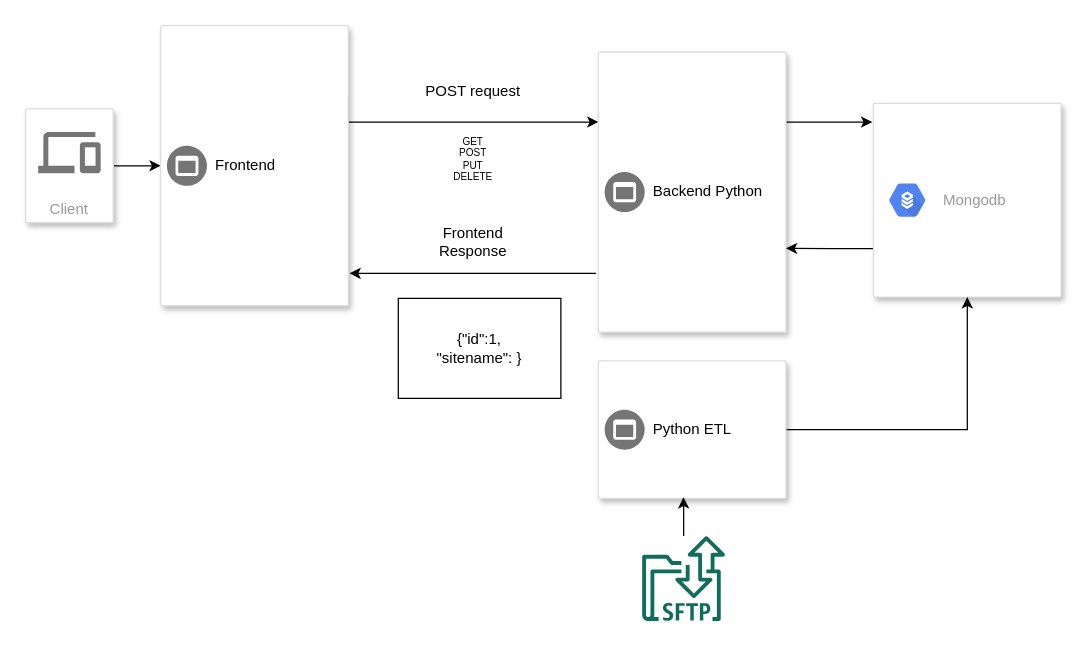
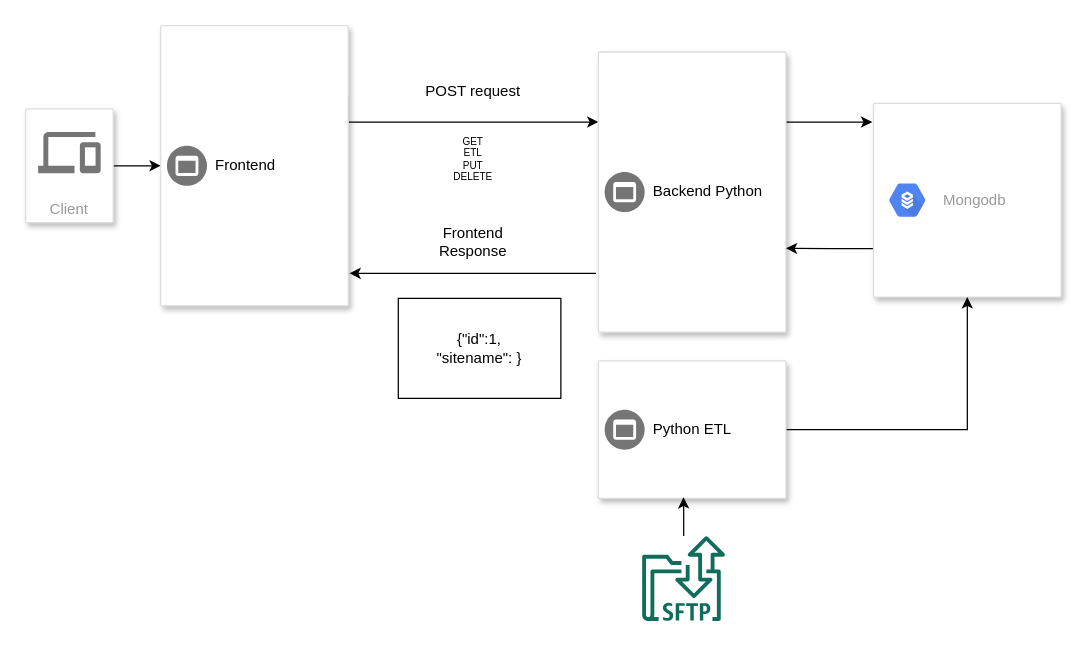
(473, 159) -> (473, 159)
